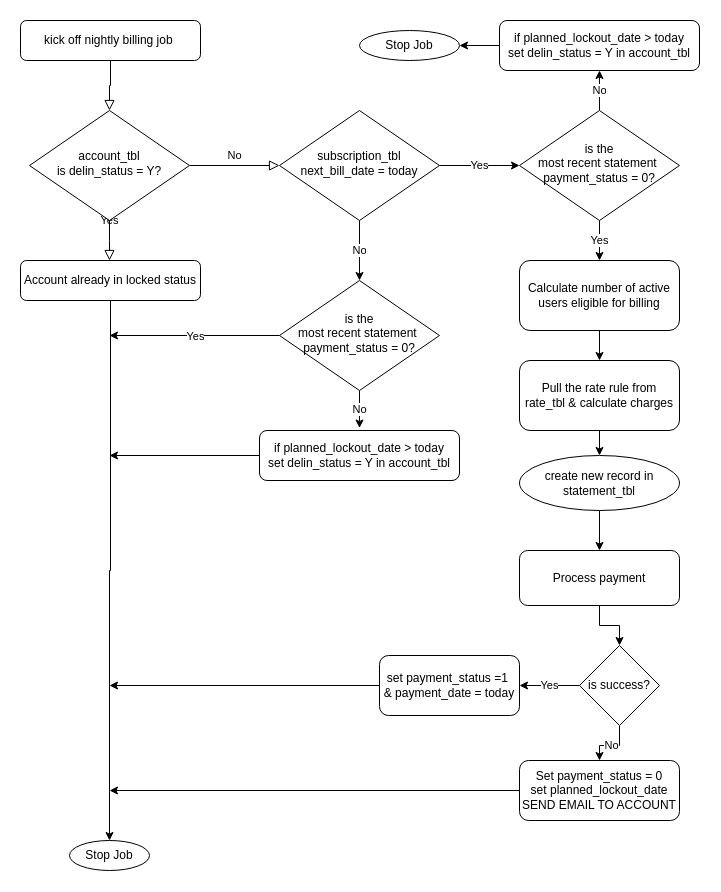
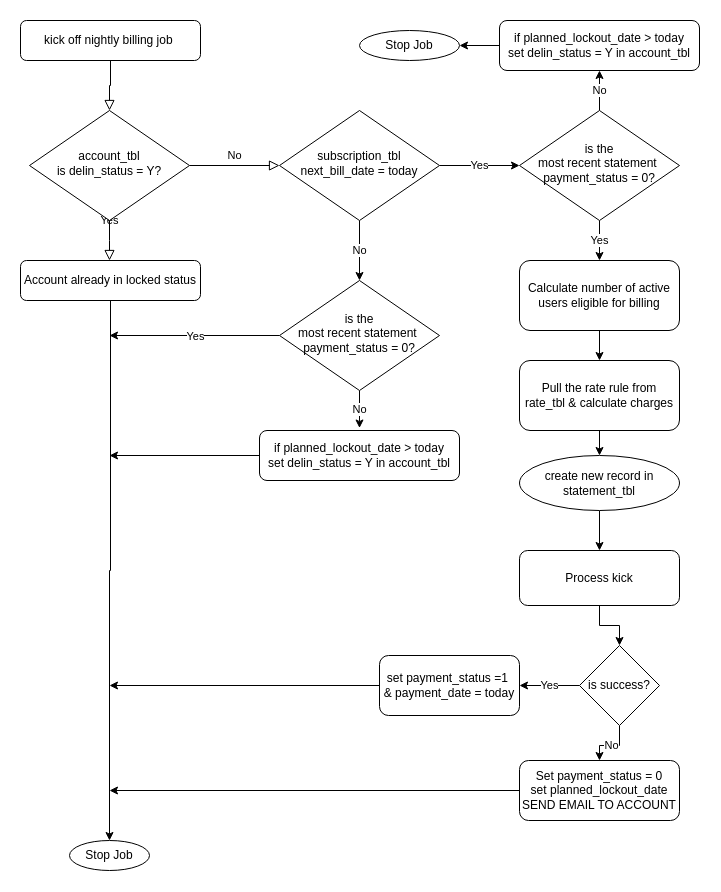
(600, 579) -> (600, 579)
